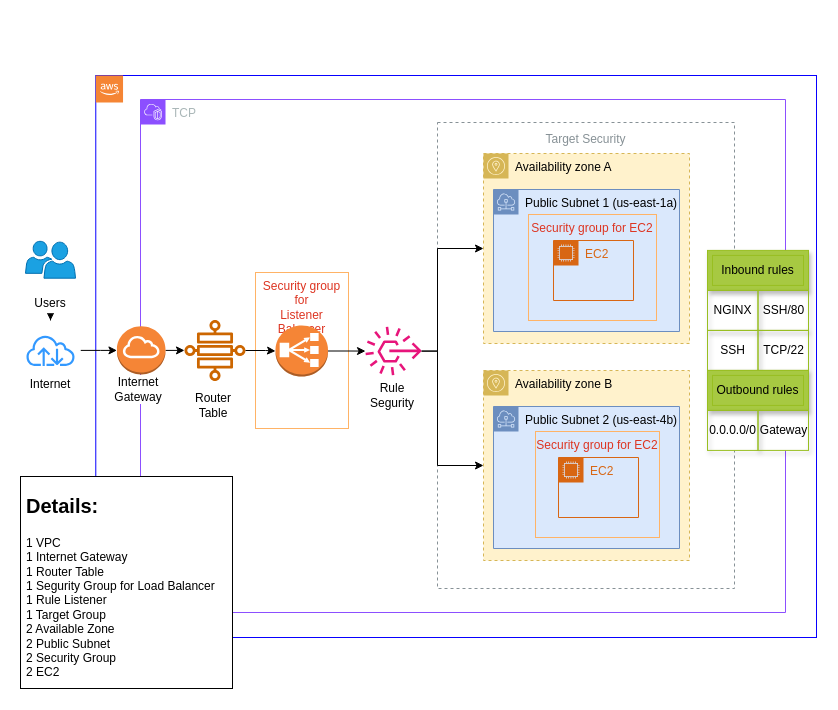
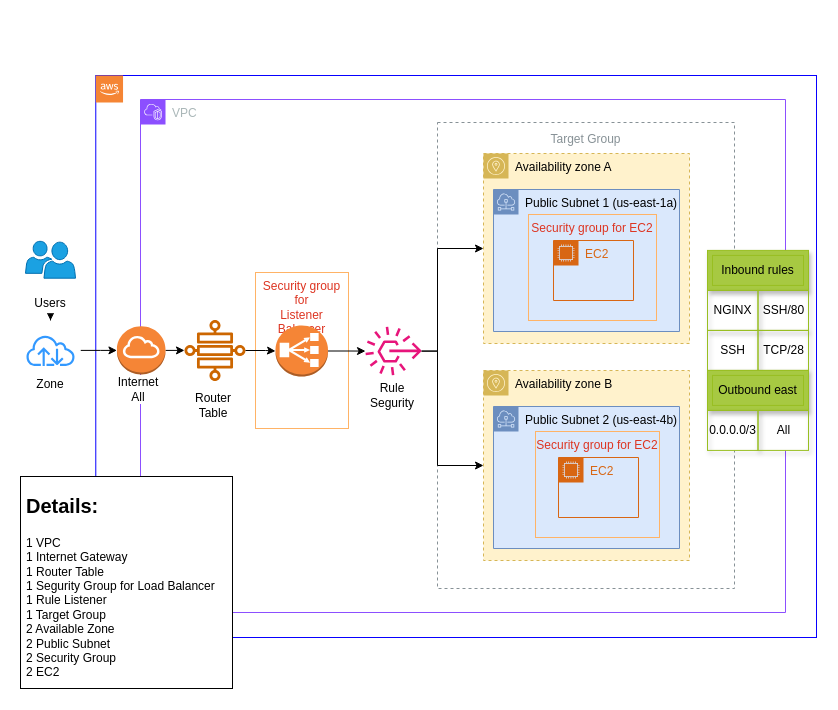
(183, 114) -> (183, 114)
(586, 140) -> (586, 140)
(784, 351) -> (784, 351)
(51, 385) -> (51, 385)
(139, 390) -> (139, 390)
(758, 391) -> (758, 391)
(733, 431) -> (733, 431)
(784, 431) -> (784, 431)
